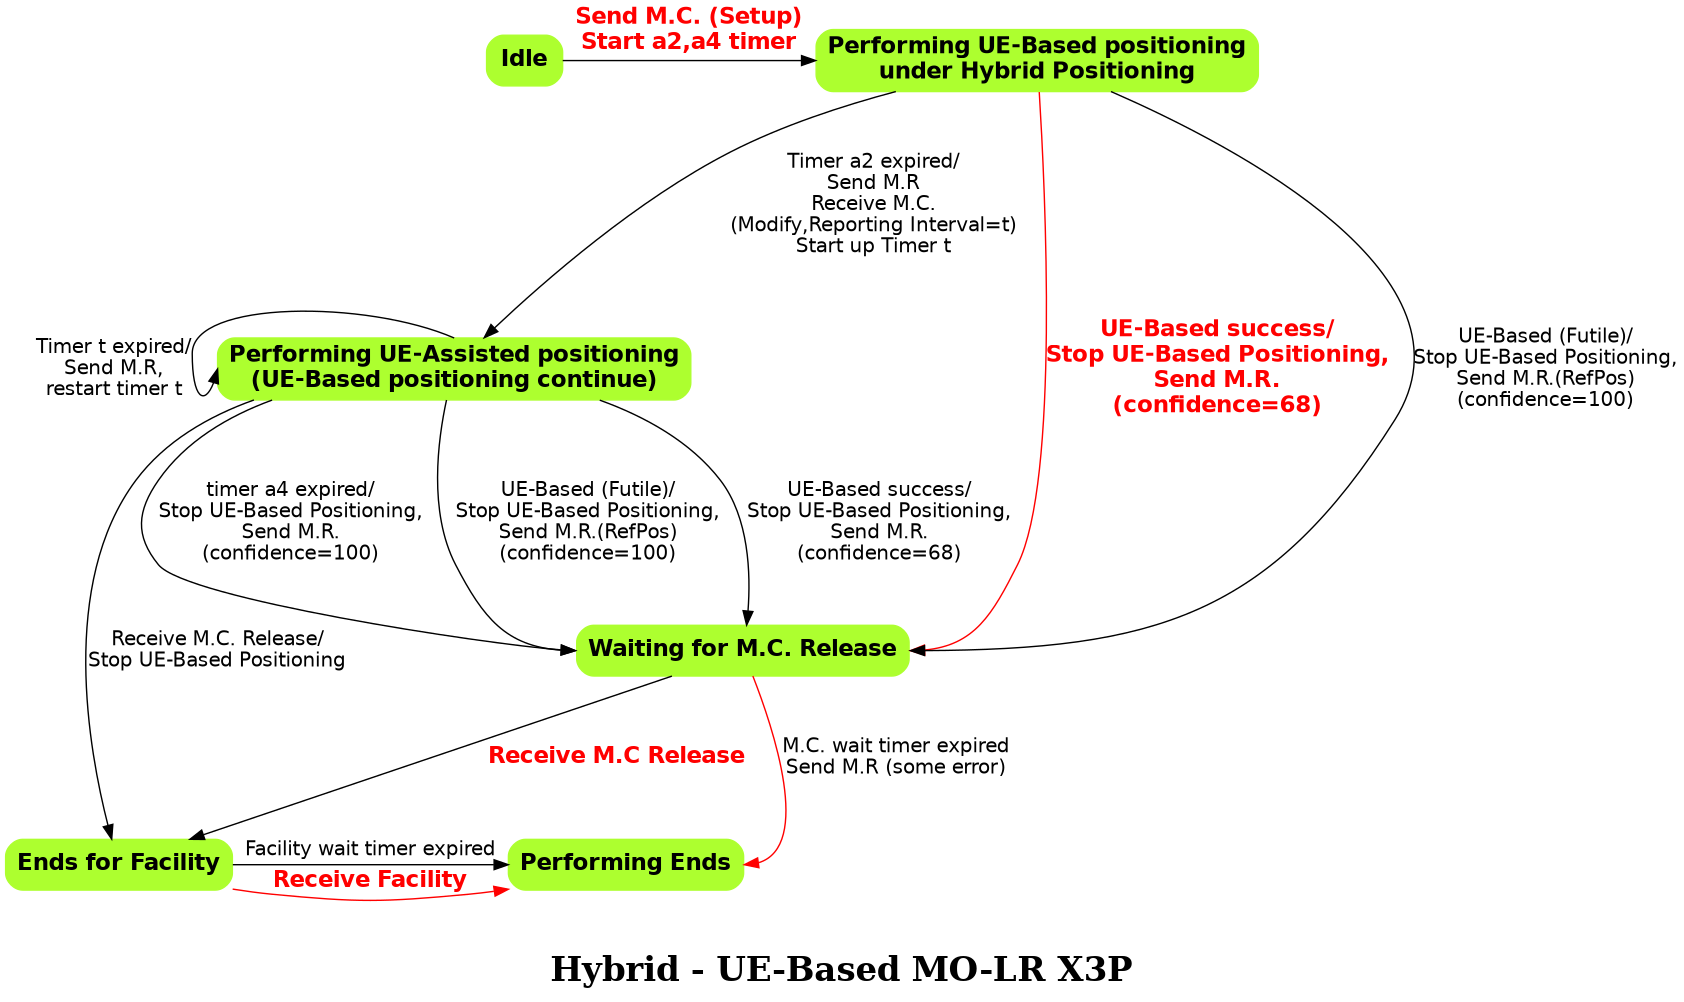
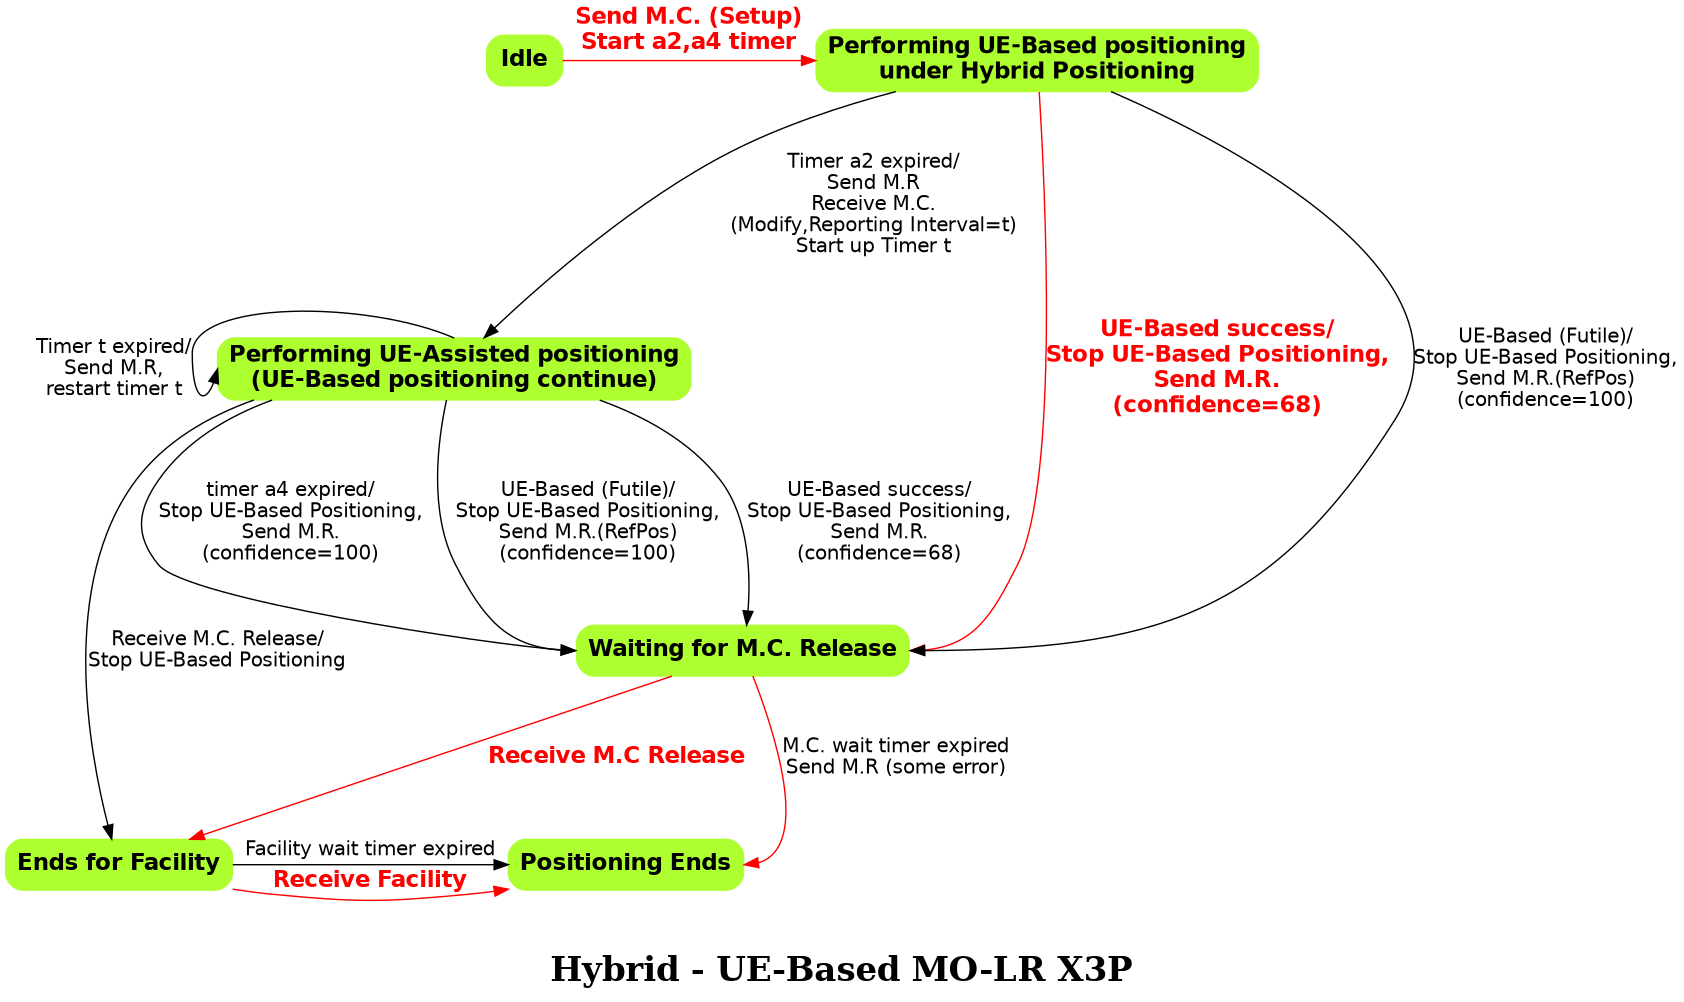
(682, 61) -> (682, 61)
(438, 755) -> (438, 755)
(626, 865) -> (626, 865)
